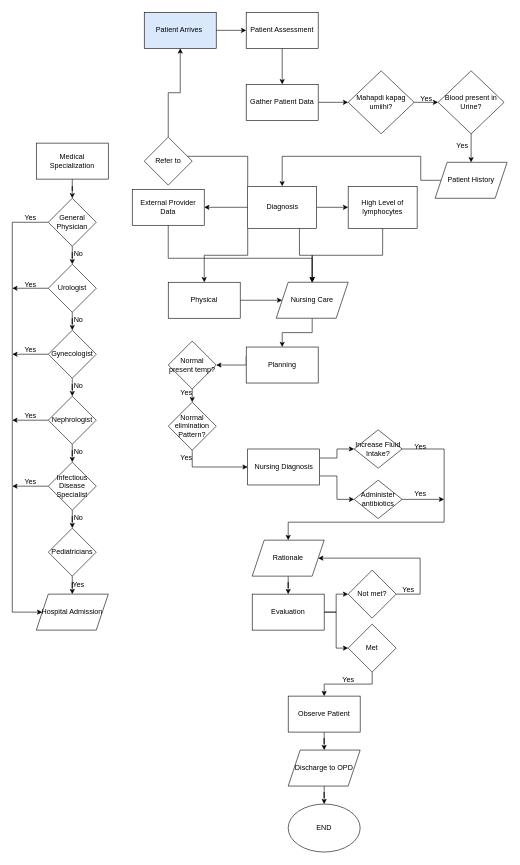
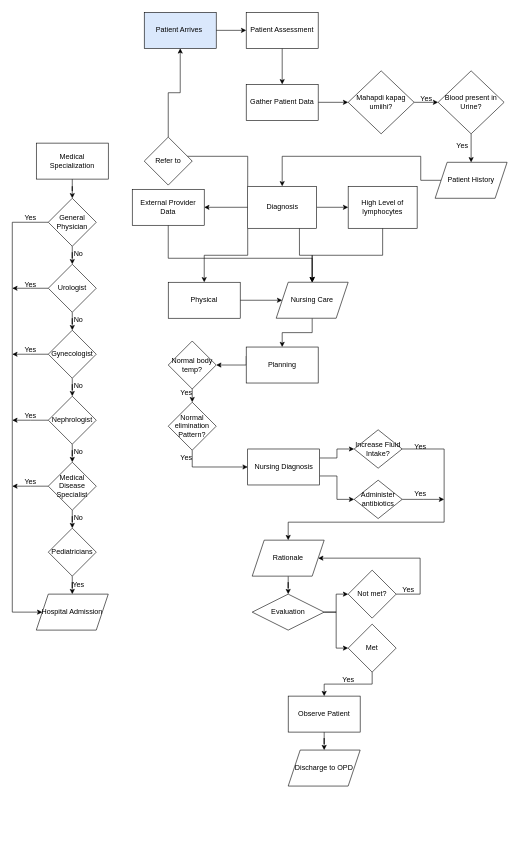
(192, 365) -> (192, 365)
(72, 486) -> (72, 486)
(288, 612) -> (288, 612)
(324, 795) -> none
(324, 828) -> none
